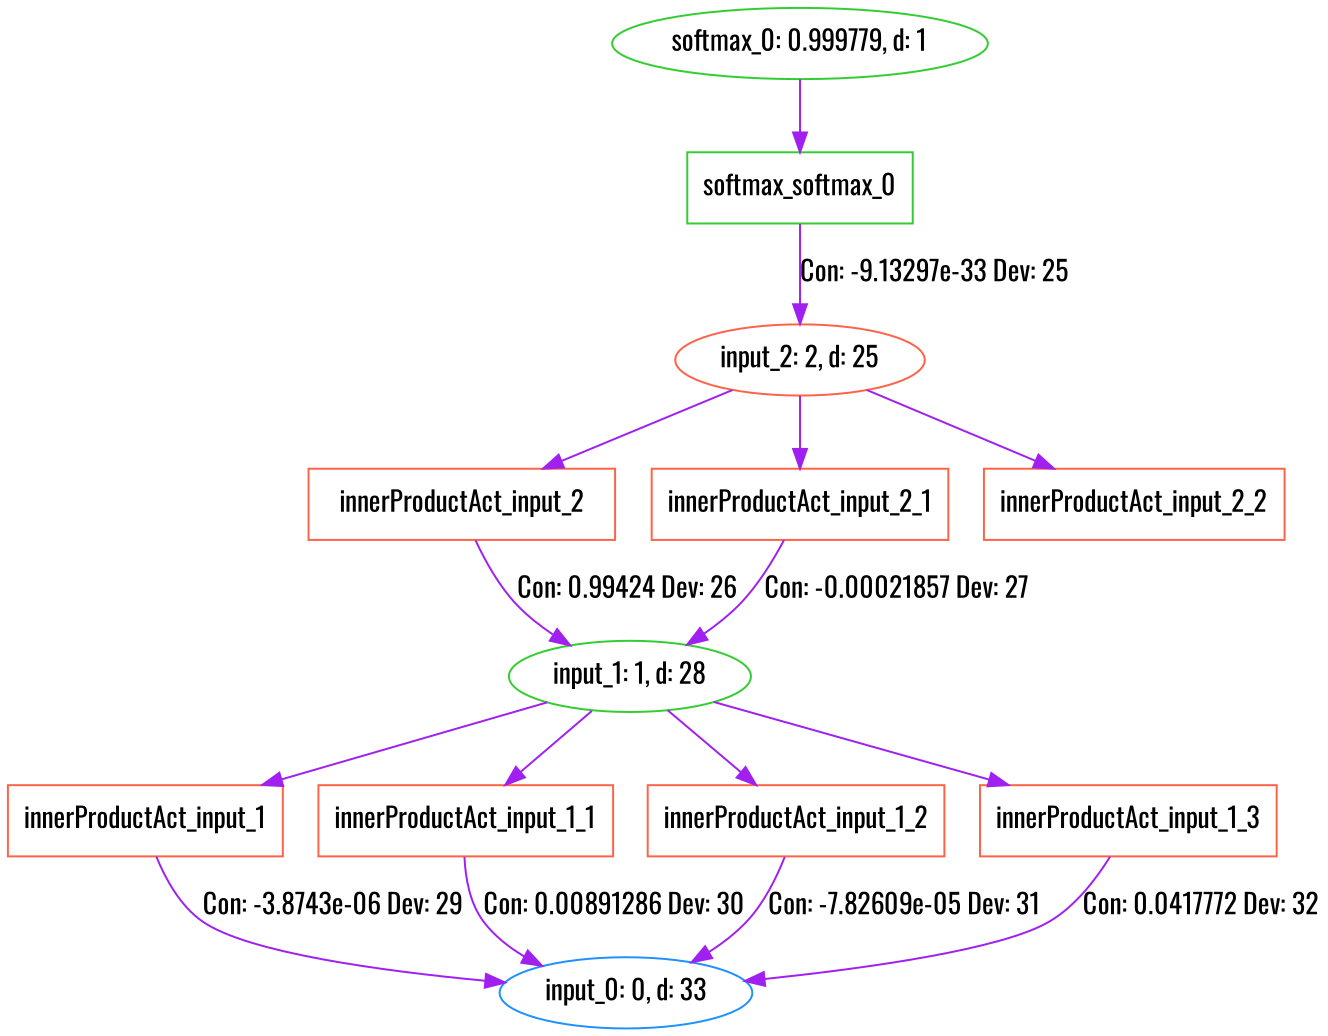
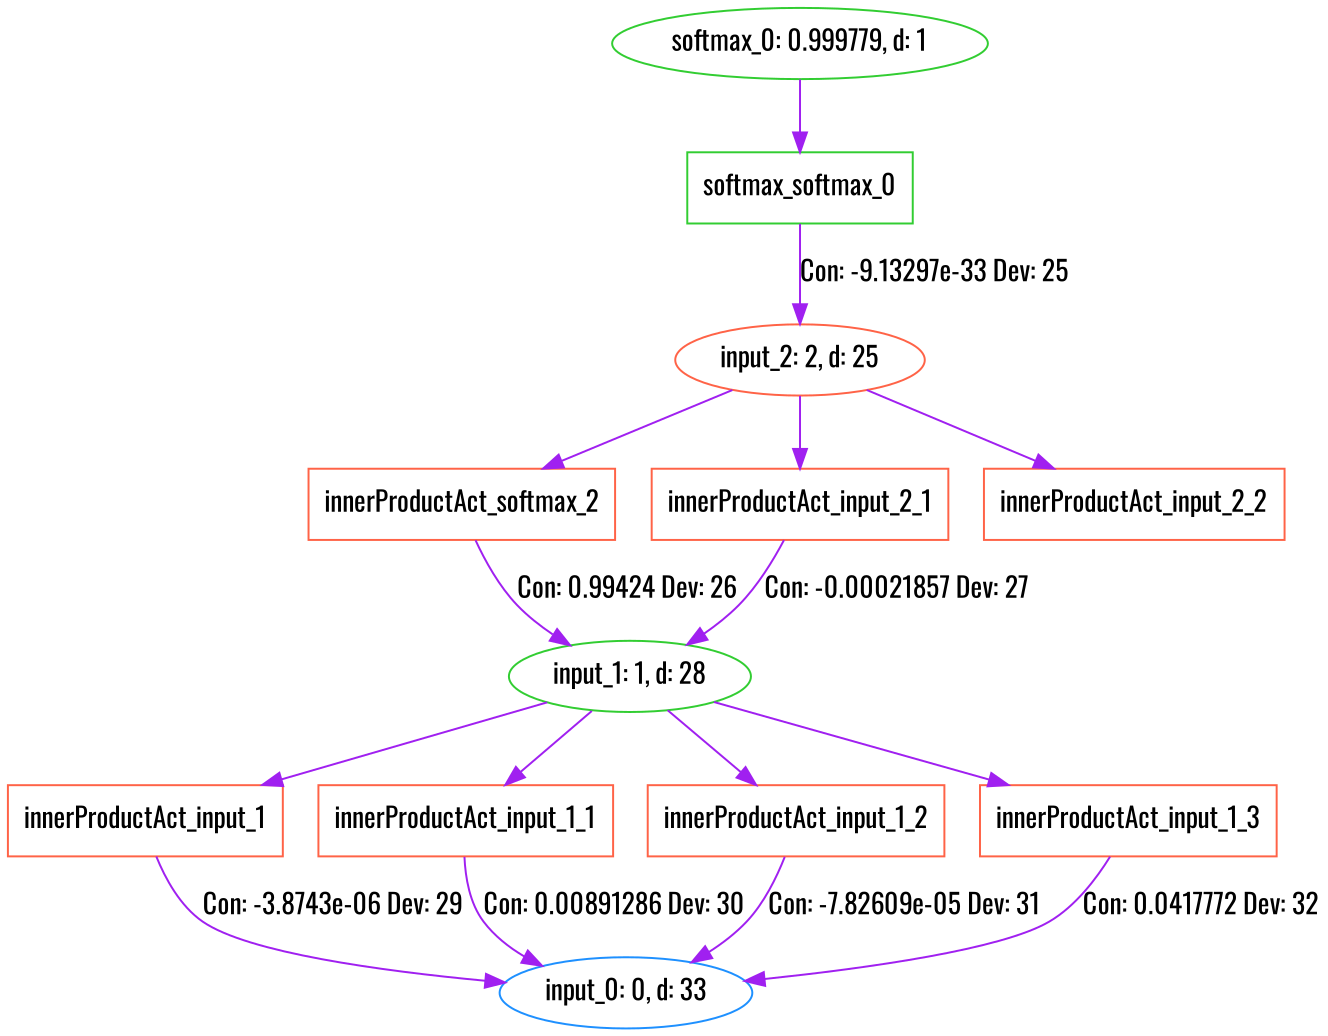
(462, 504) -> (462, 504)
